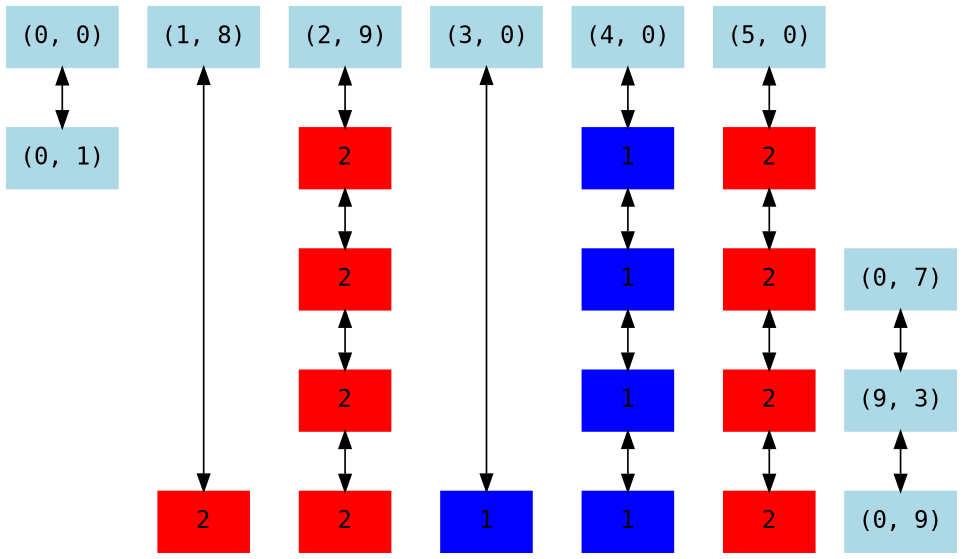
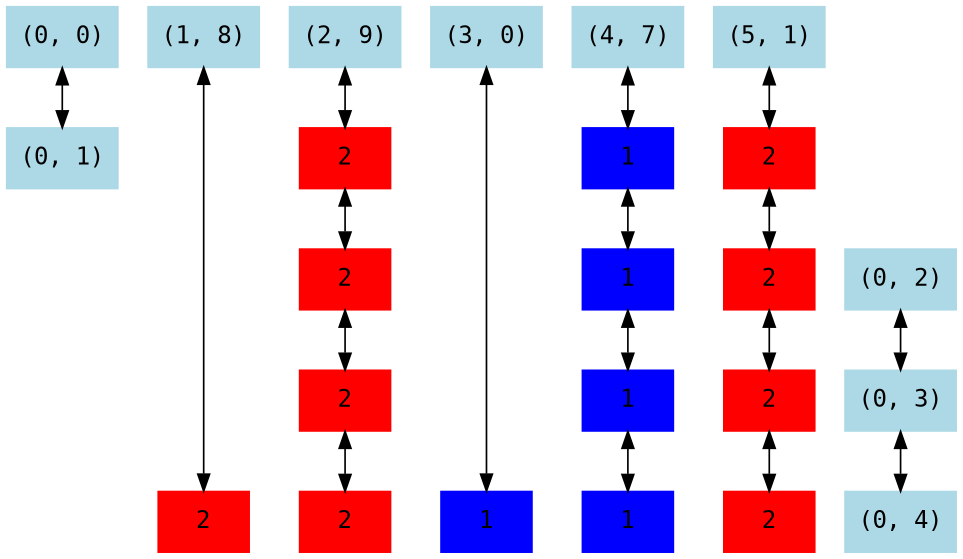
(628, 37) -> (628, 37)
(769, 37) -> (769, 37)
(901, 279) -> (901, 279)
(901, 401) -> (901, 401)
(901, 522) -> (901, 522)
